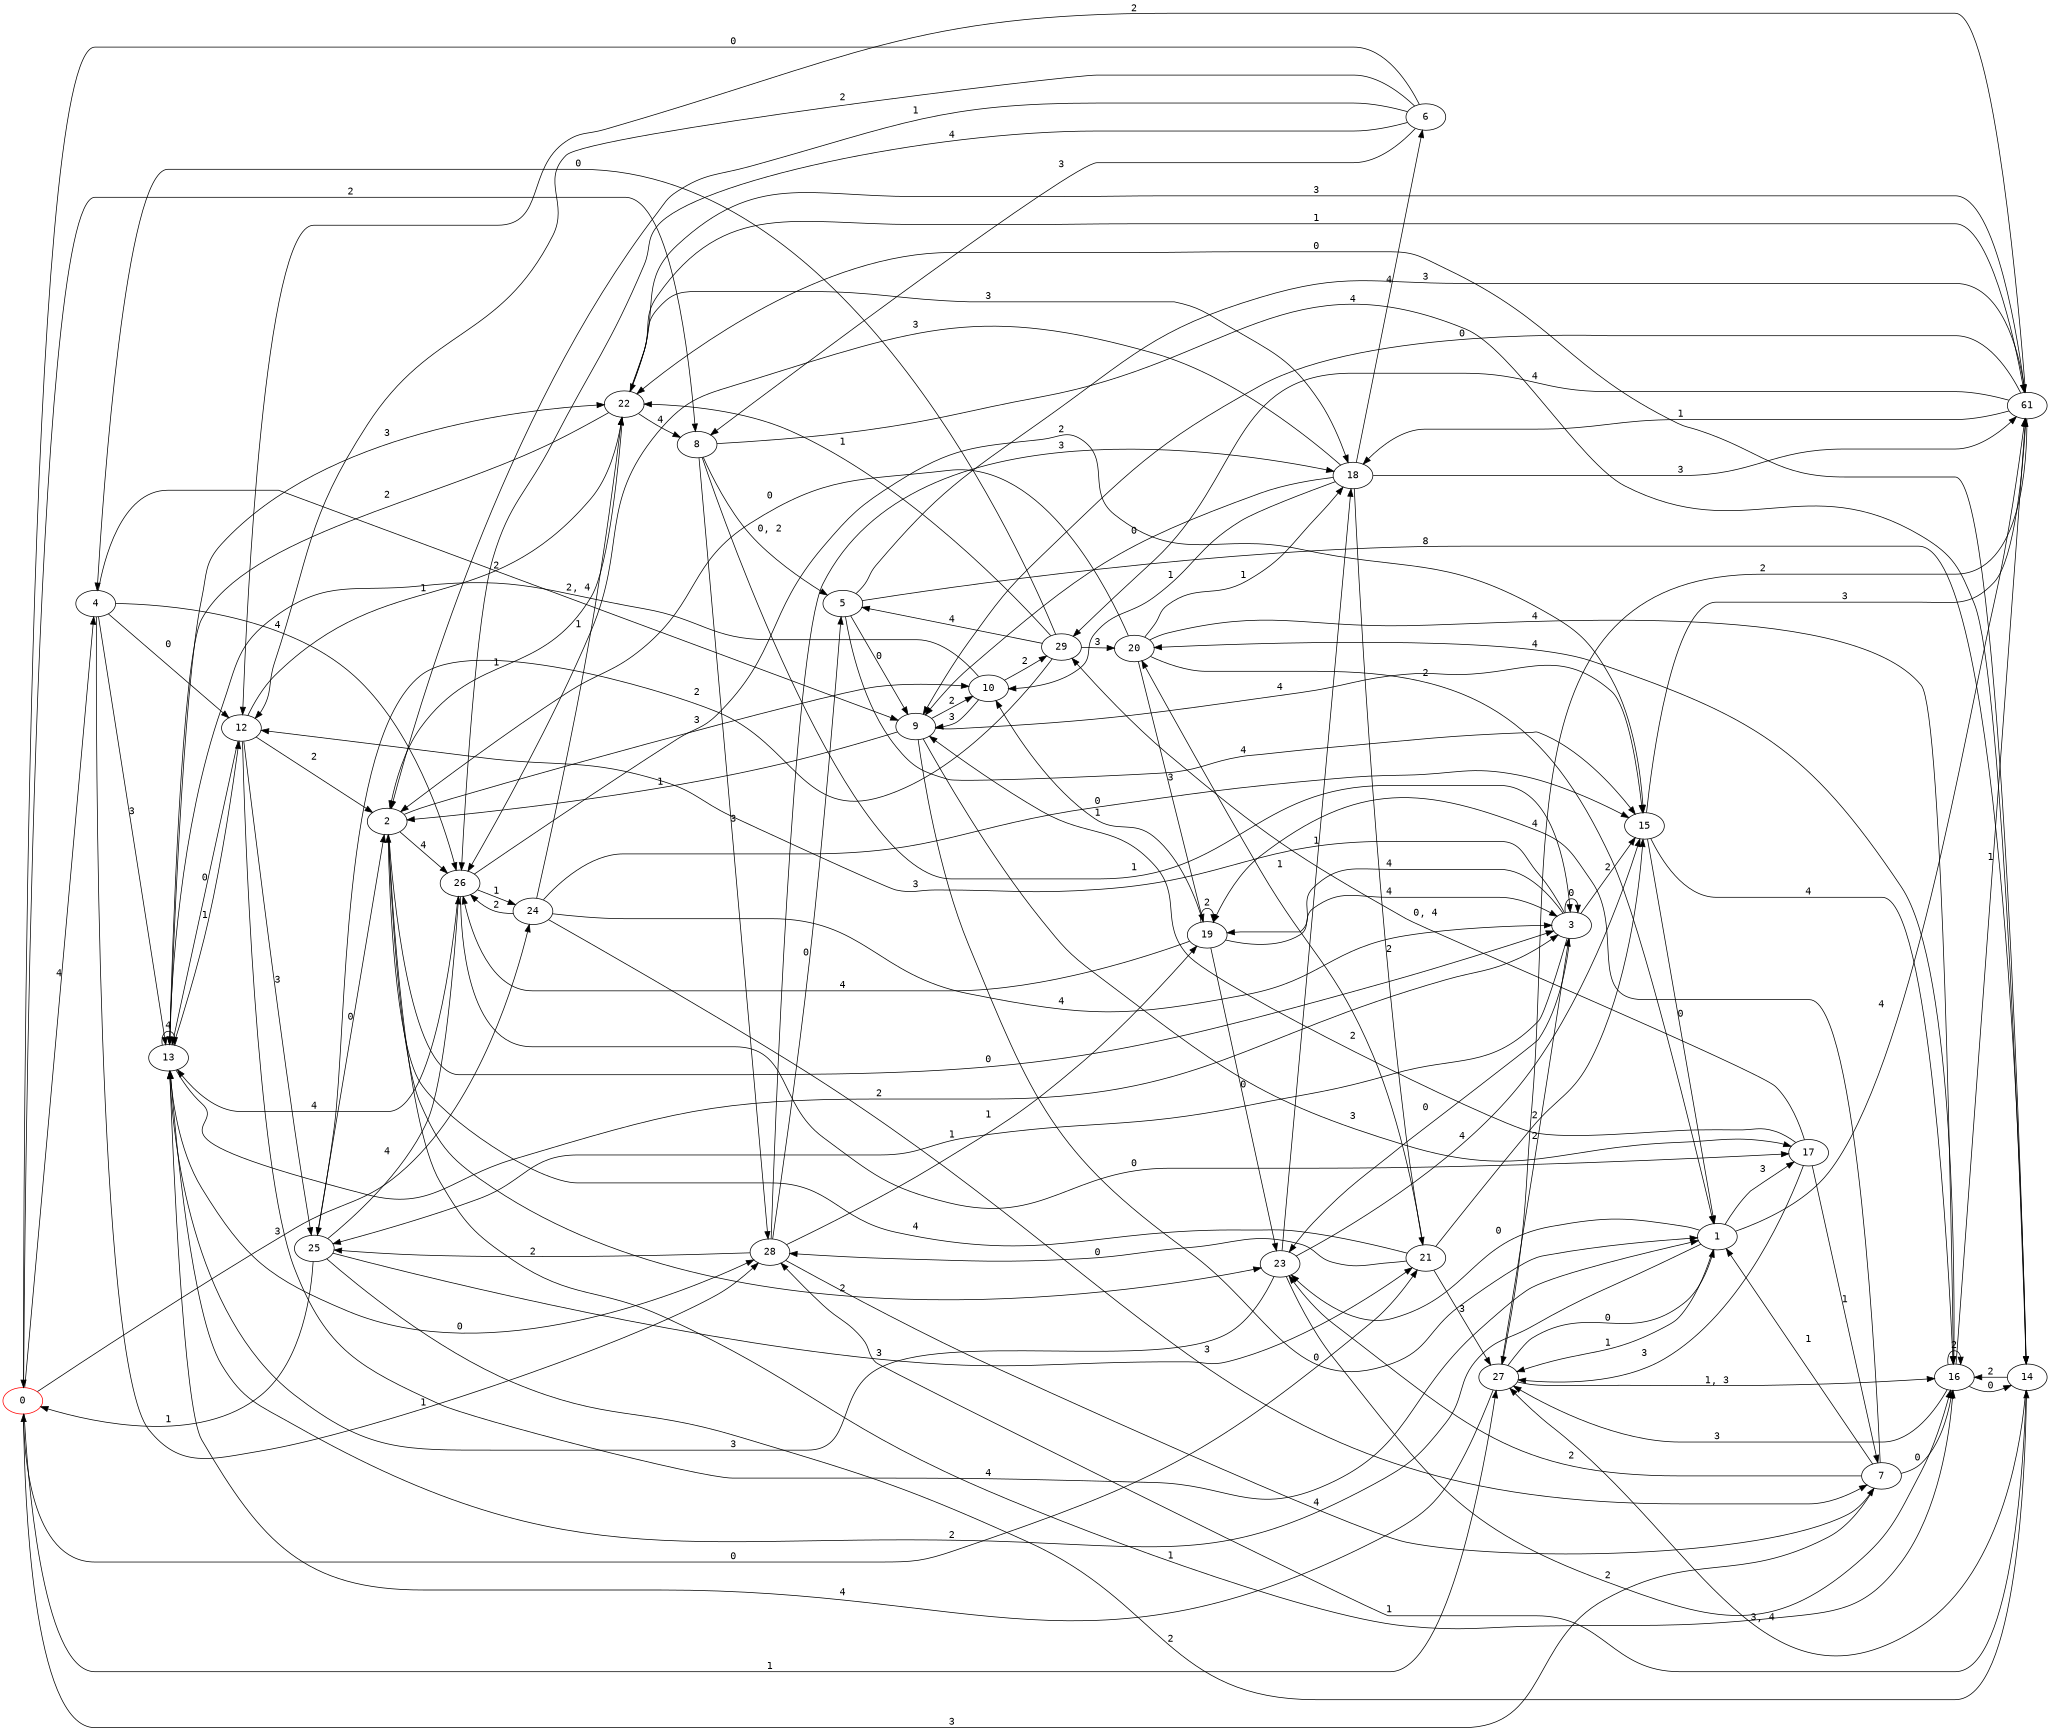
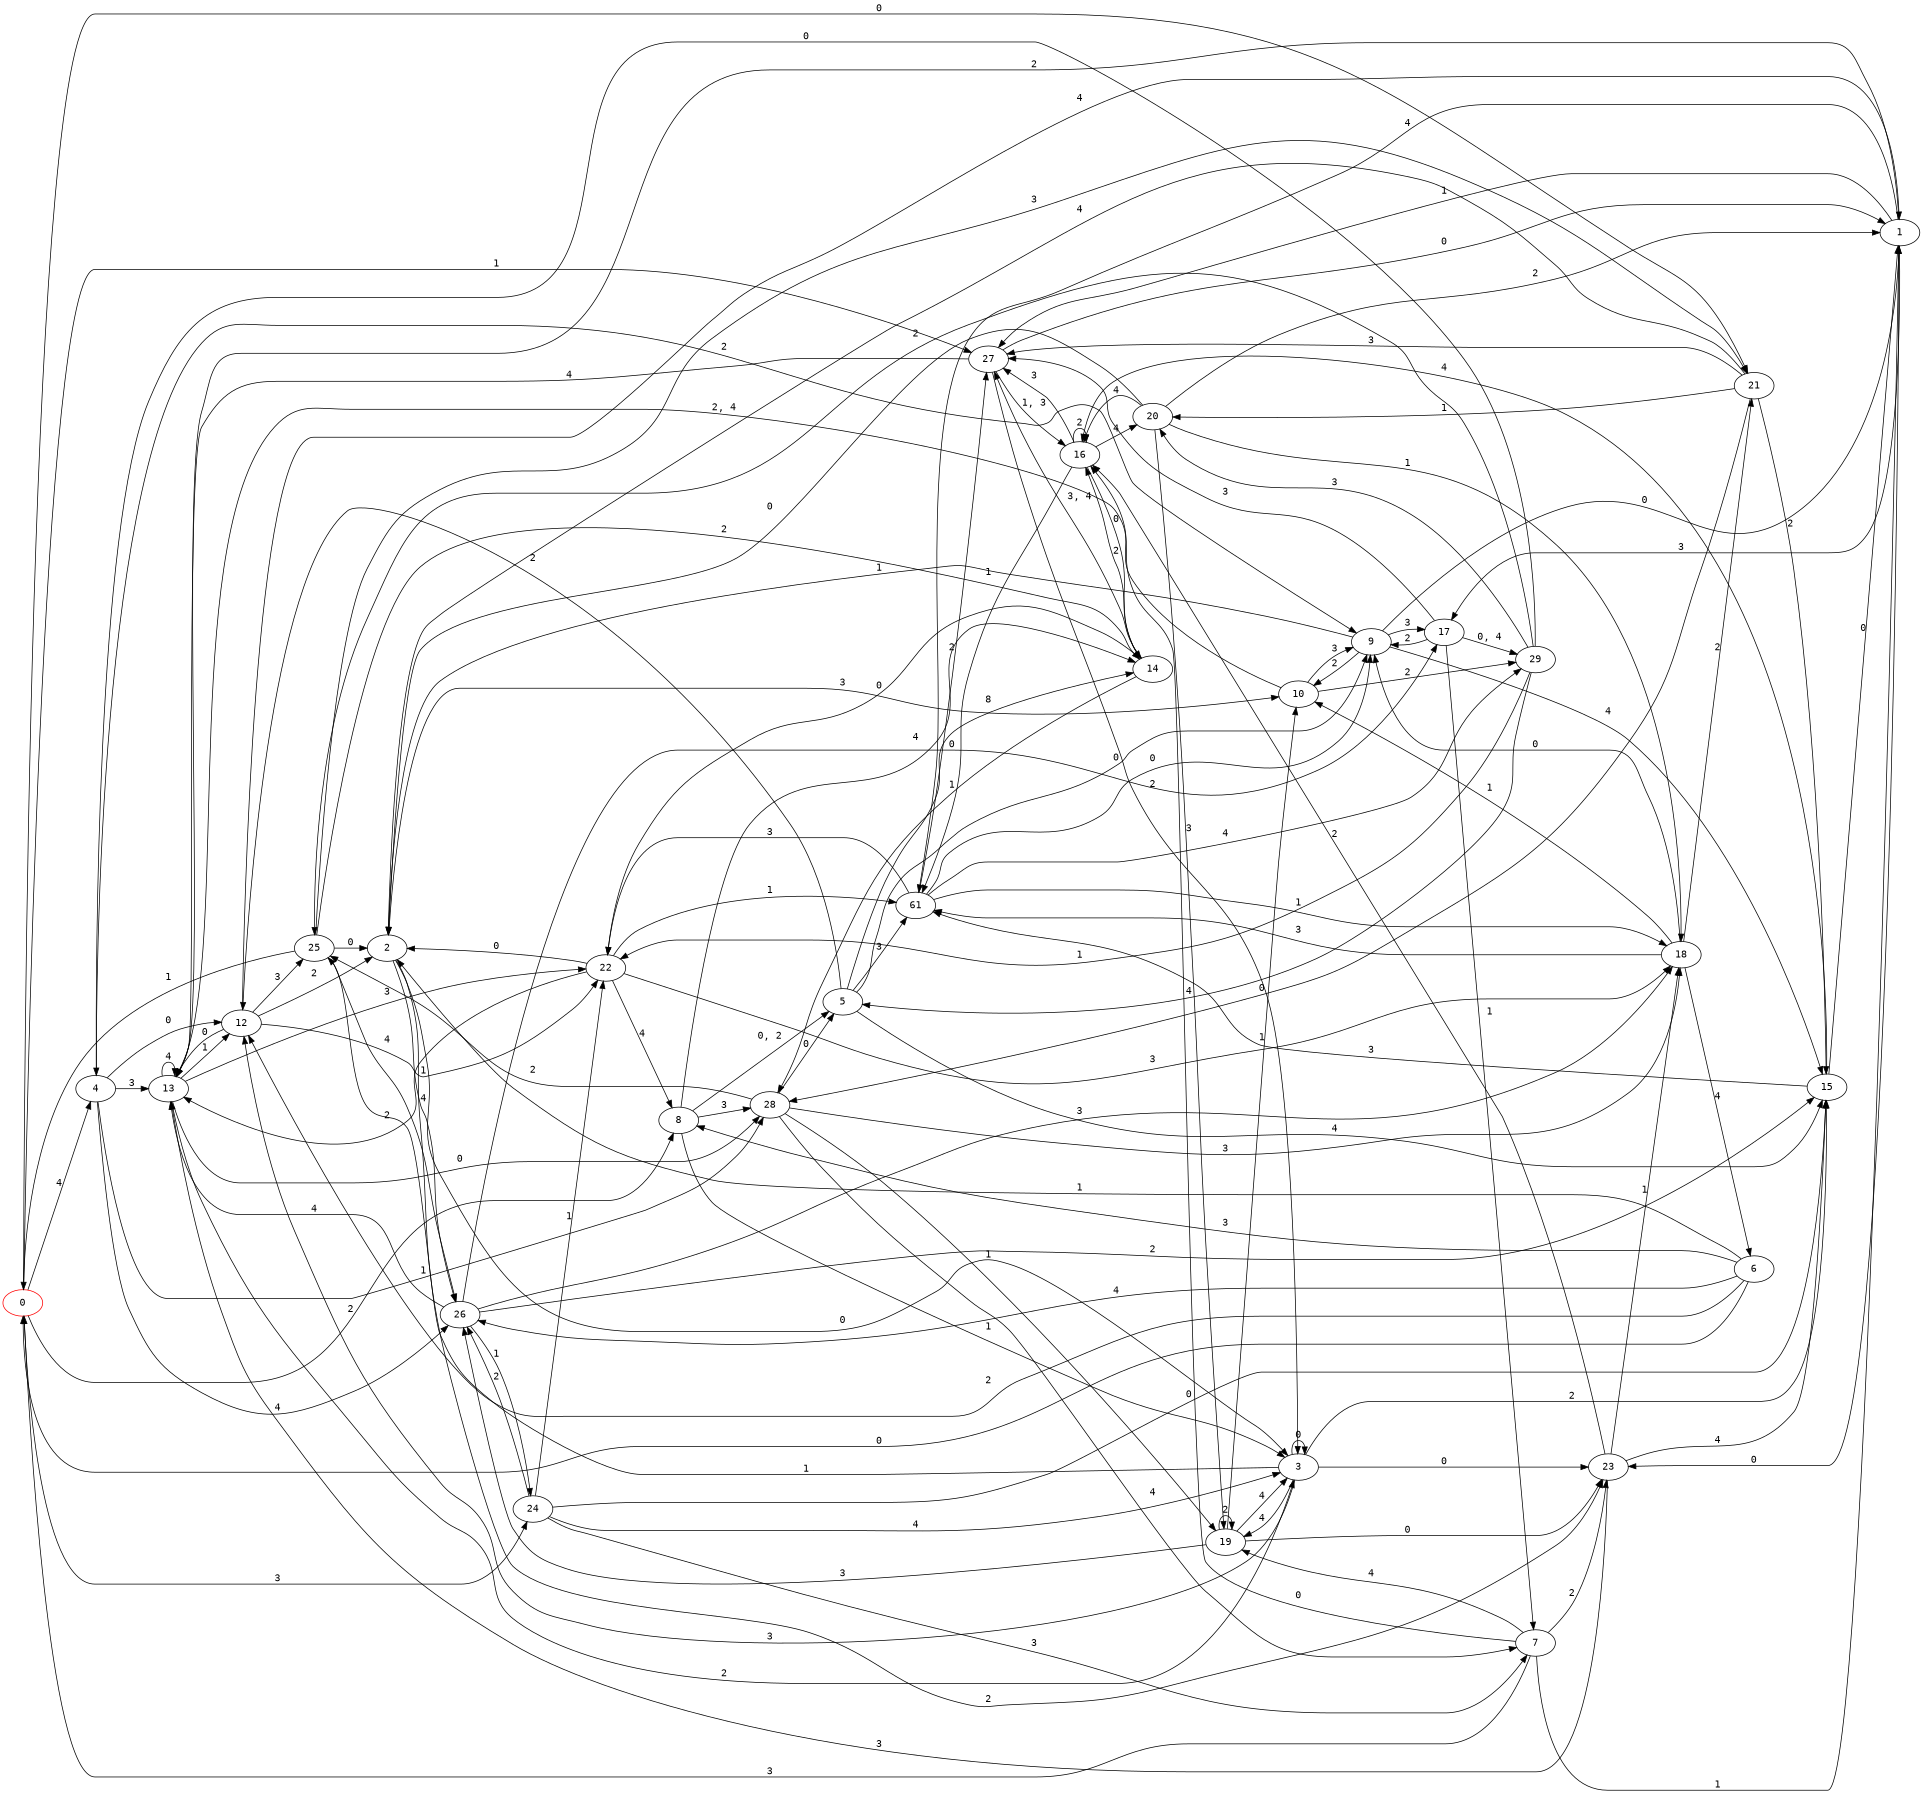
(1051, 18) -> (455, 535)
(774, 373) -> (1050, 1125)
(497, 663) -> (497, 946)
(843, 985) -> (843, 1573)
(1002, 1497) -> none
